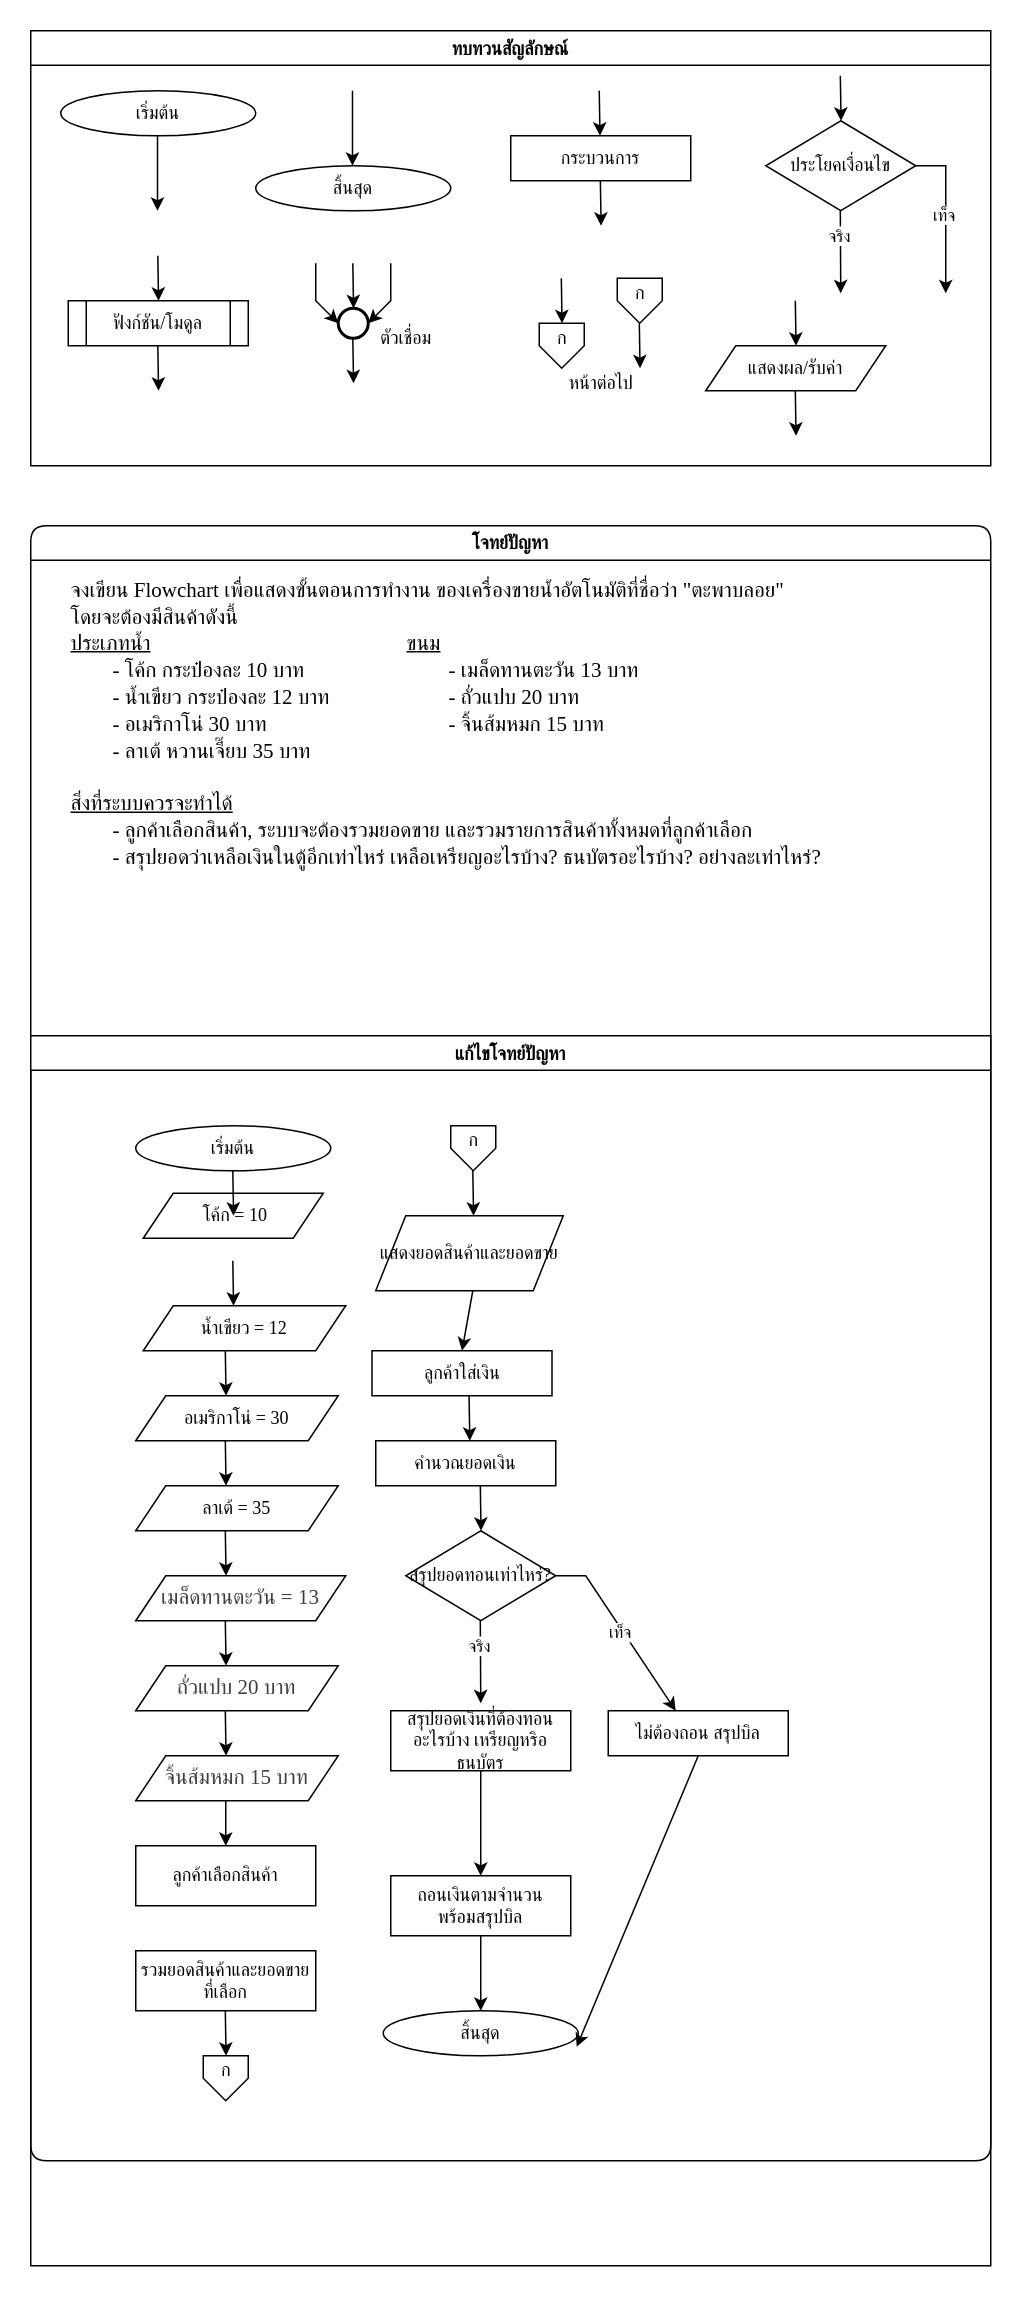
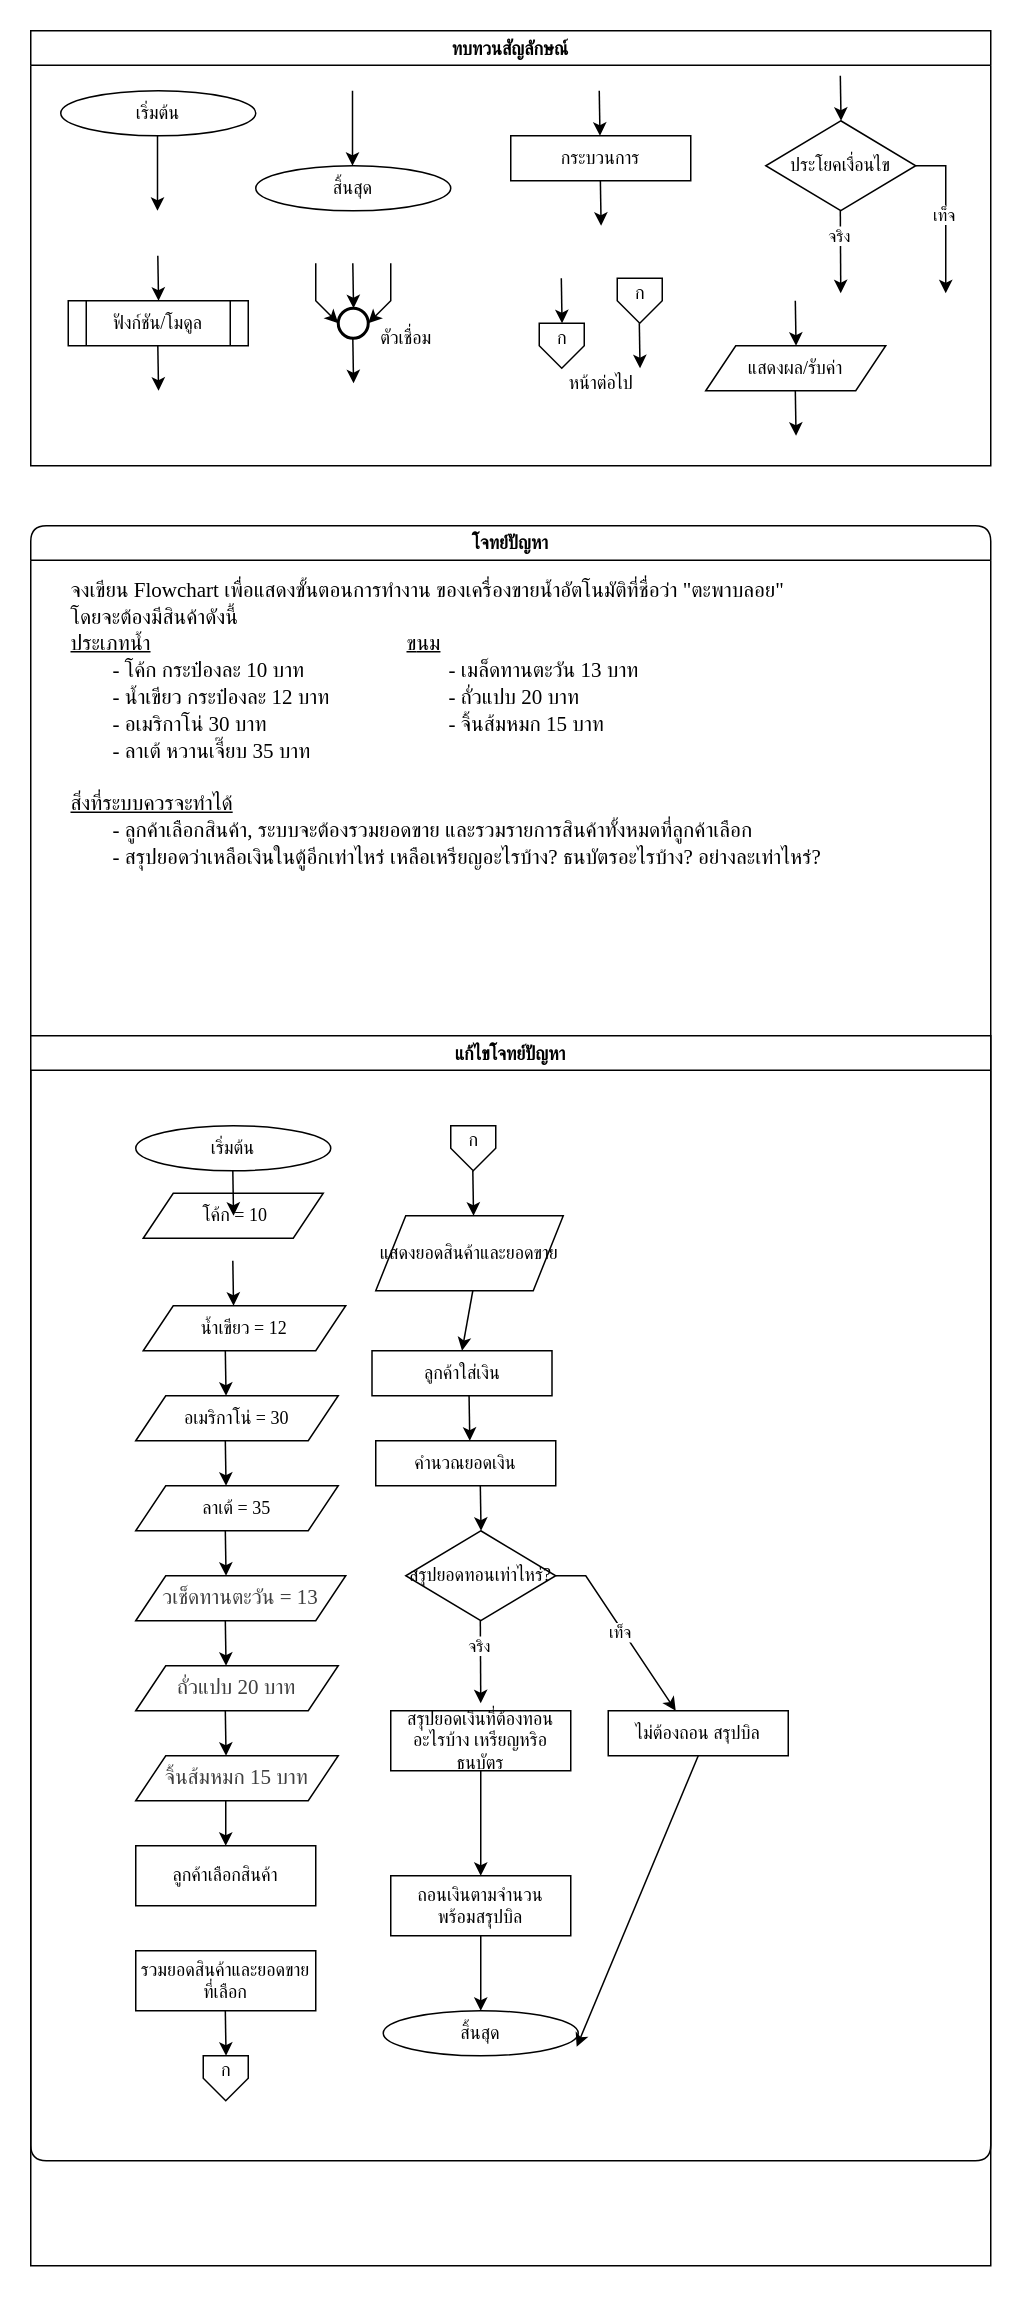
(241, 1598) -> (241, 1598)
